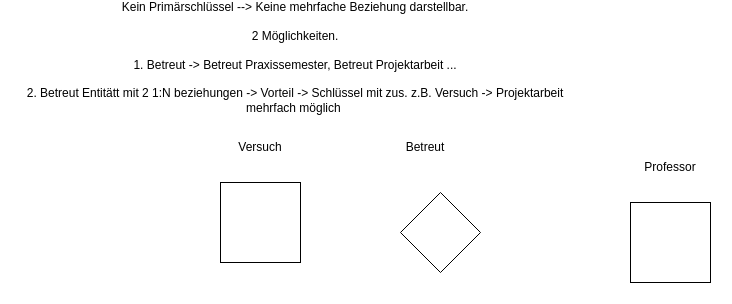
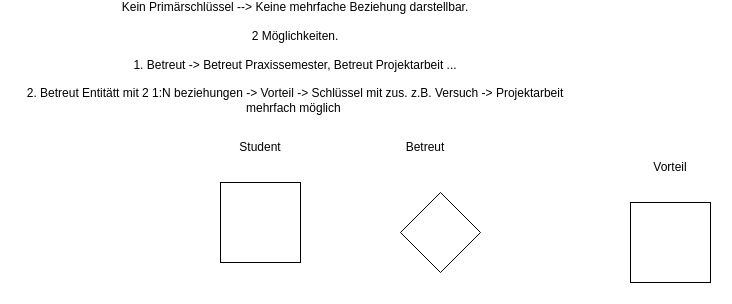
(261, 148) -> (261, 148)
(671, 168) -> (671, 168)
